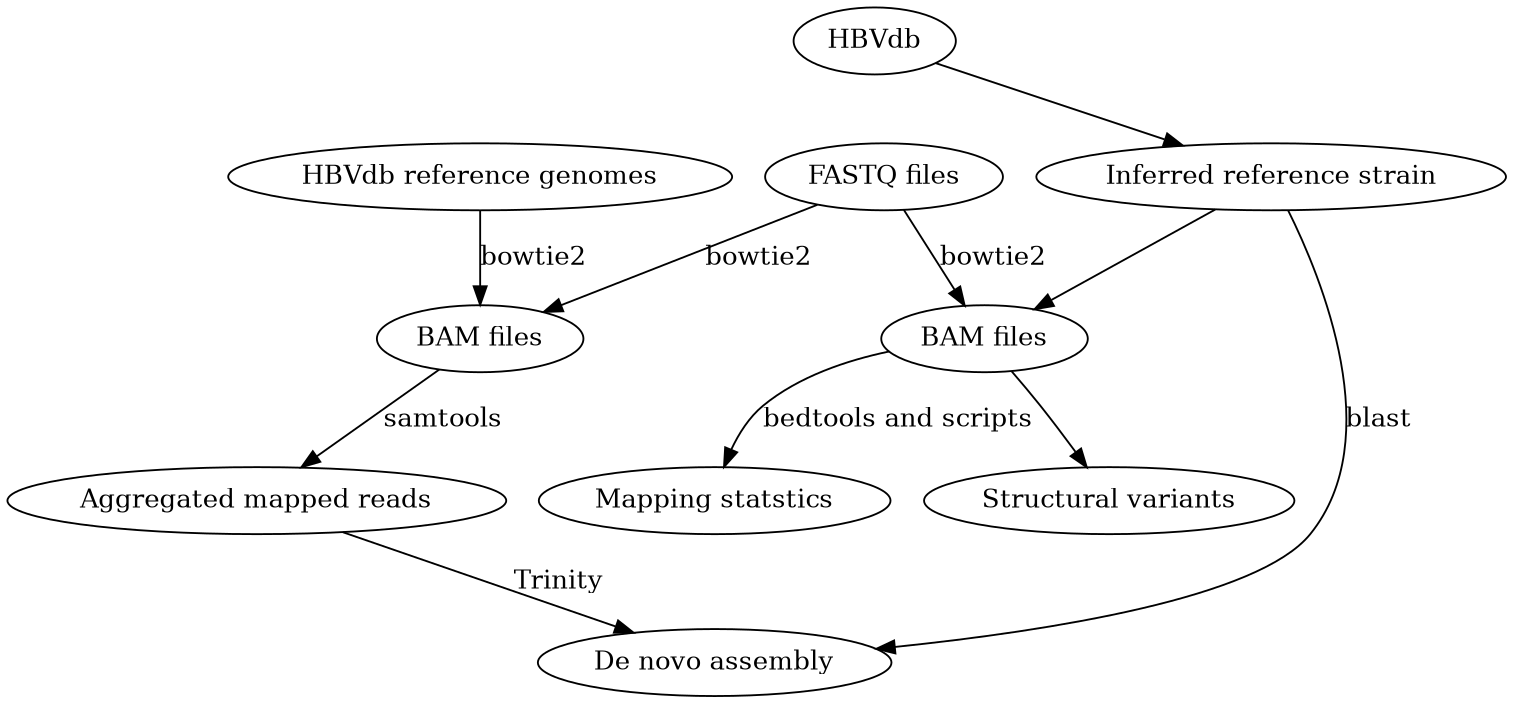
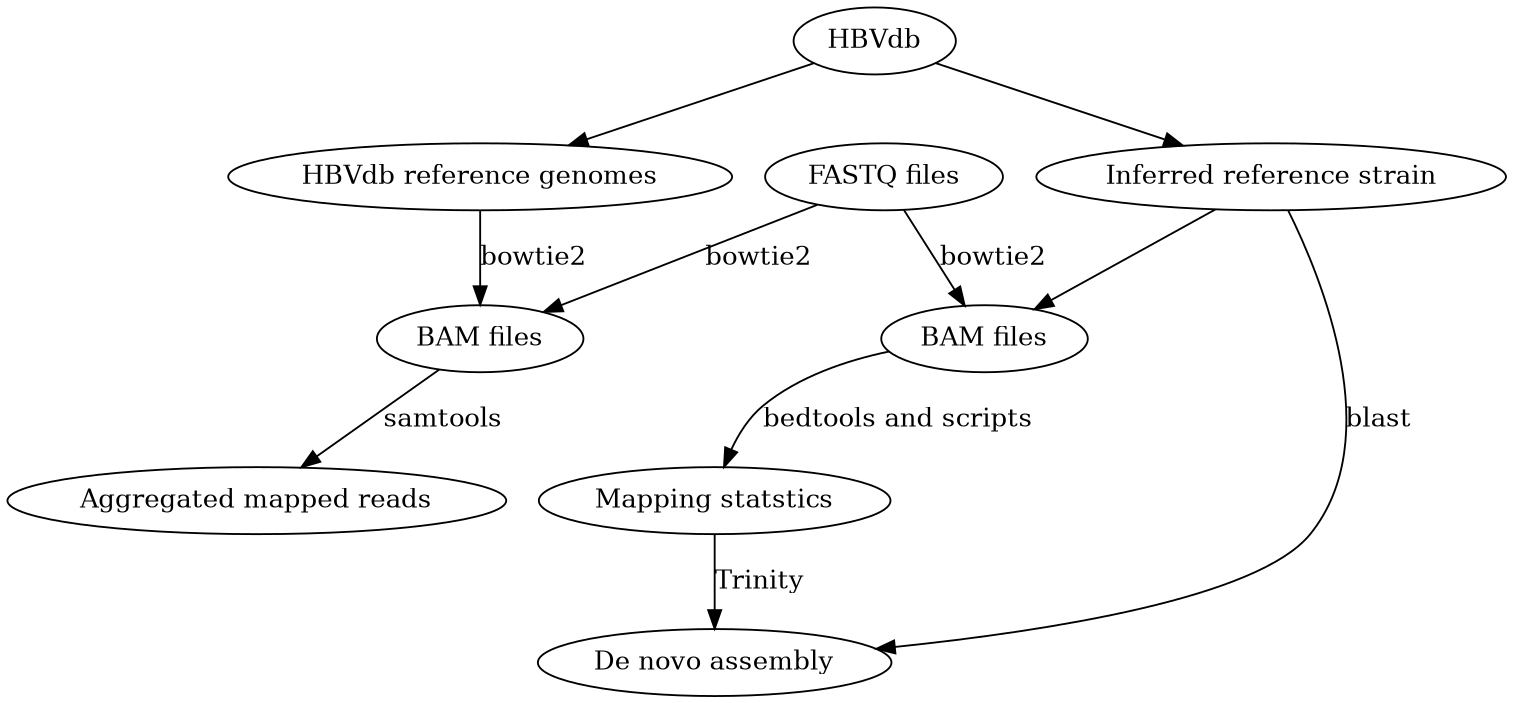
none -> (700, 101)
(1109, 501) -> none
(479, 579) -> (715, 572)
